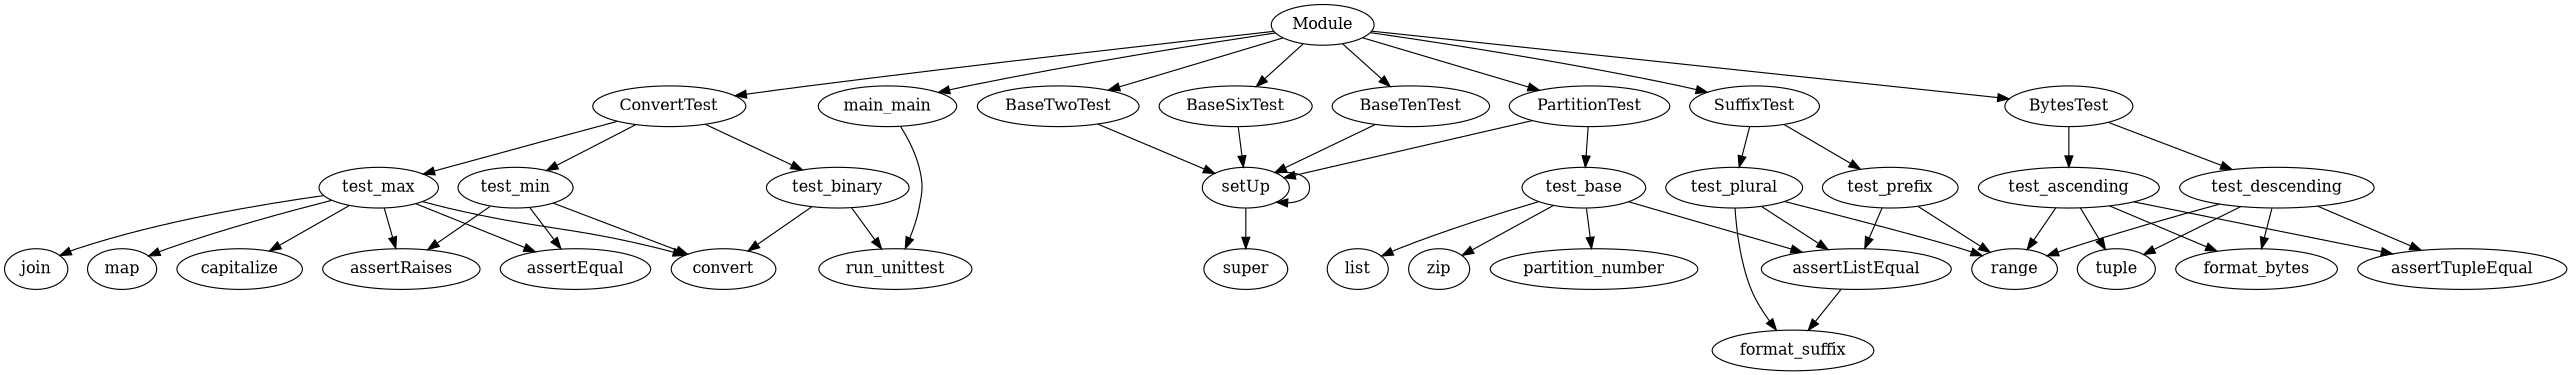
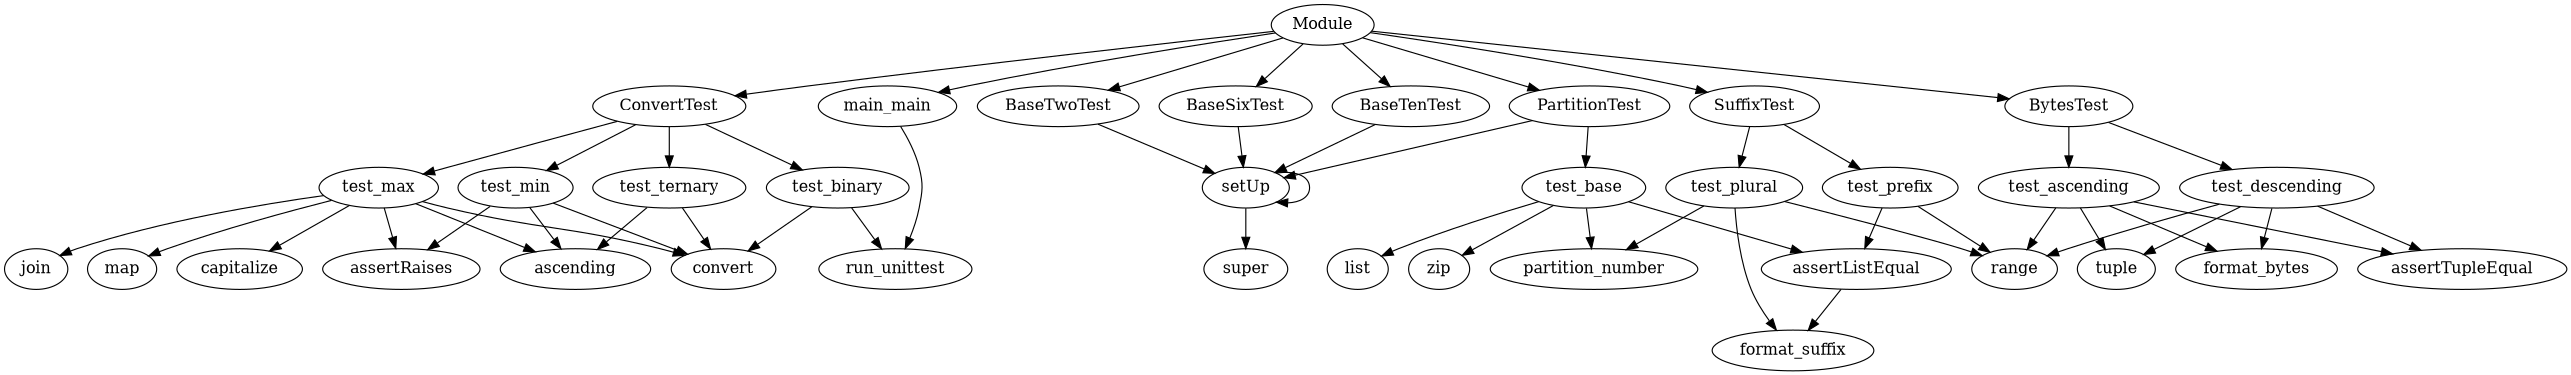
none -> (669, 188)
(1790, 225) -> (1670, 225)
(575, 269) -> (575, 269)
